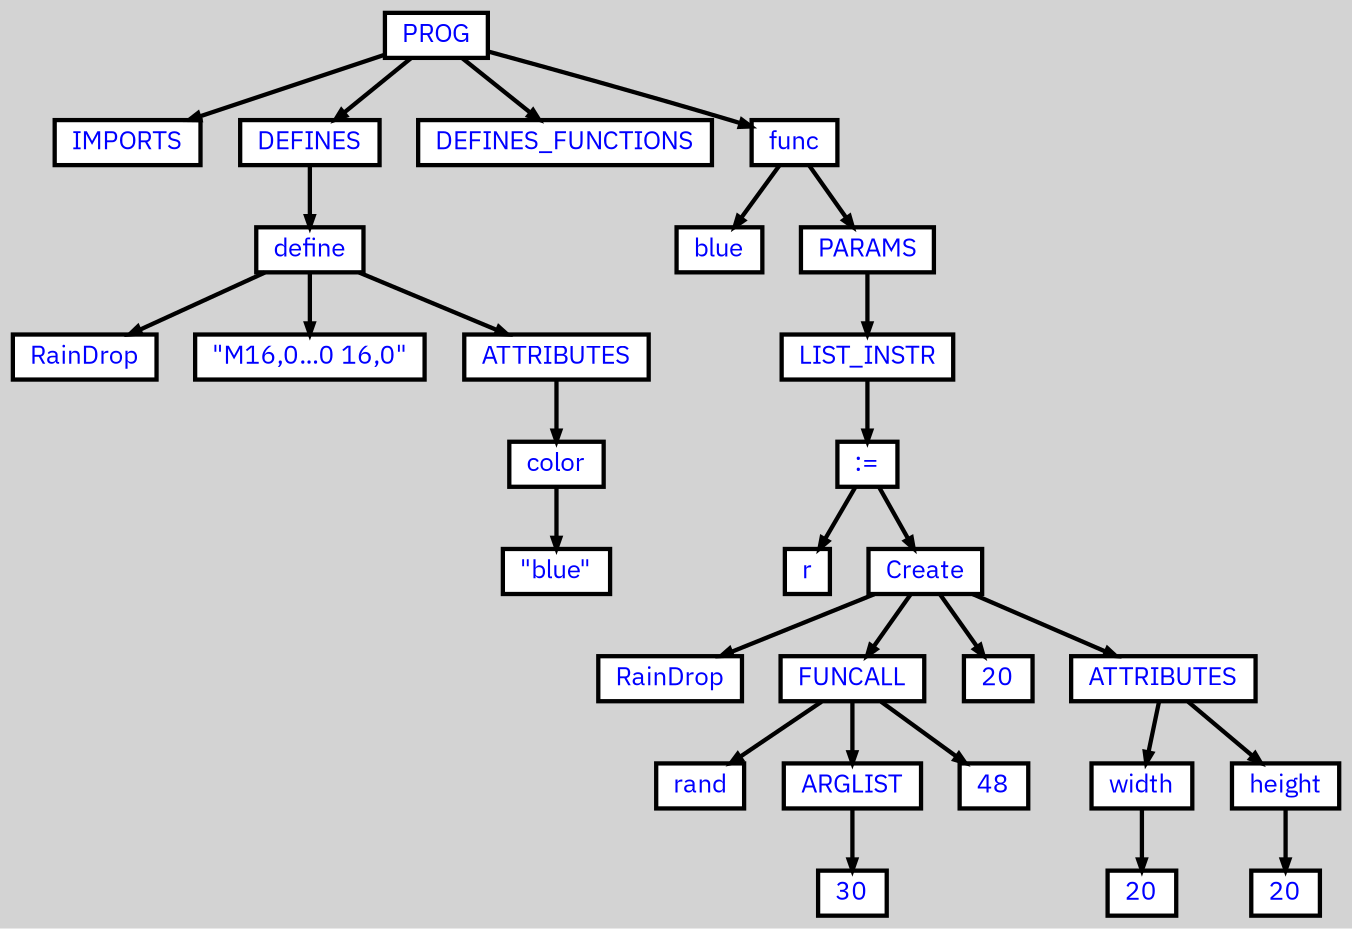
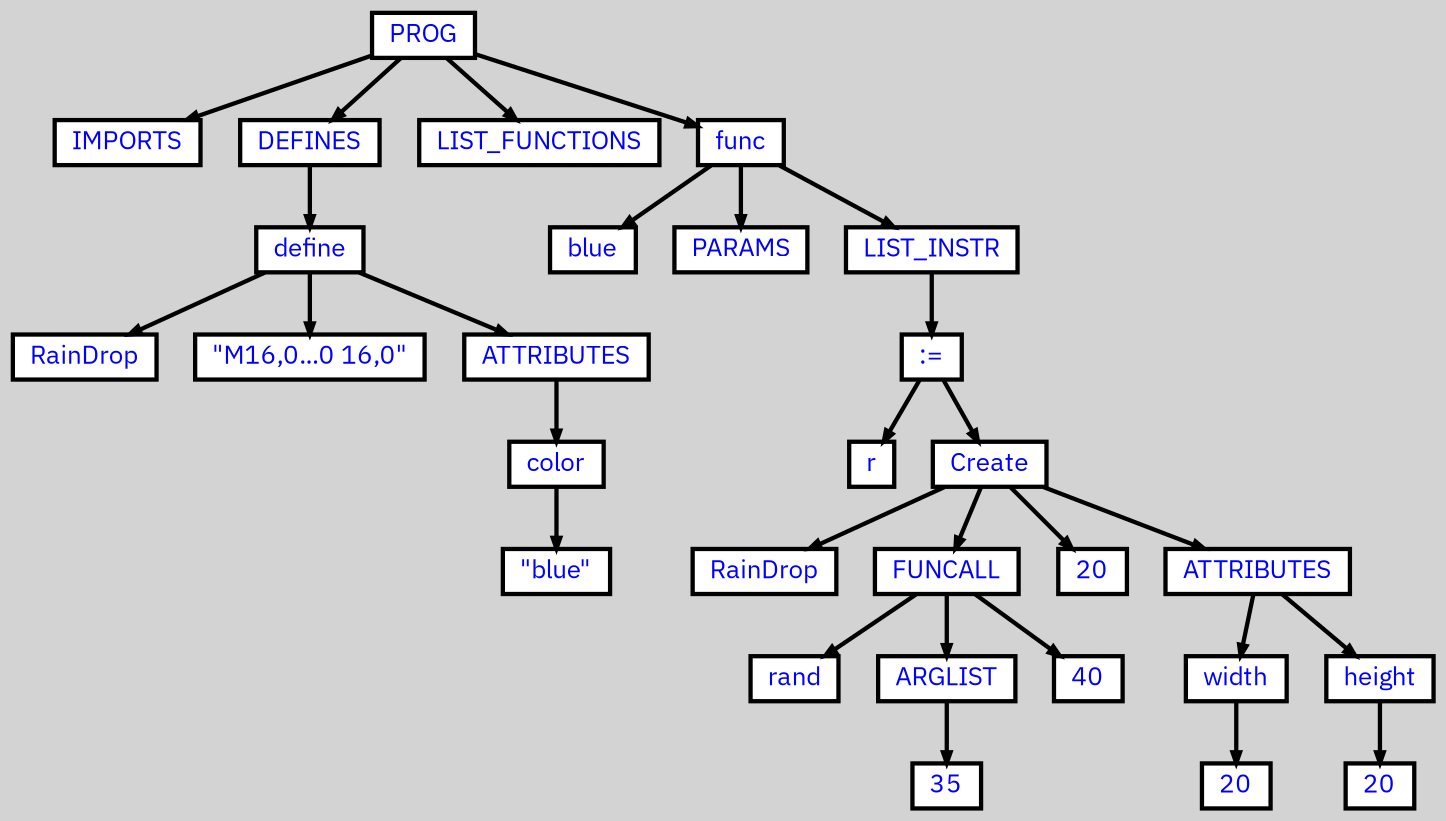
(565, 143) -> (539, 143)
(867, 298) -> (832, 194)
(994, 786) -> (1088, 679)
(852, 893) -> (947, 786)
